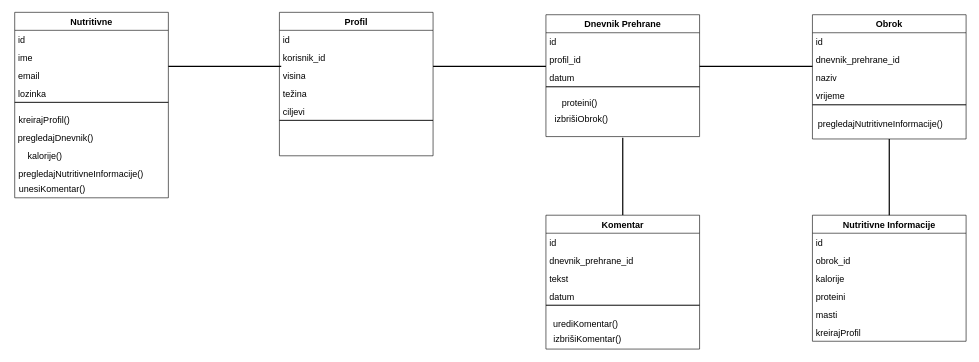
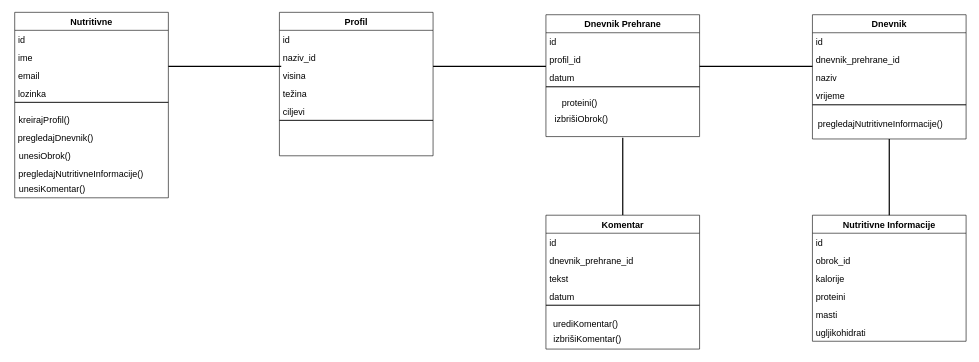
(889, 24) -> (889, 24)
(302, 57) -> (297, 57)
(45, 156) -> (45, 156)
(839, 332) -> (840, 332)
